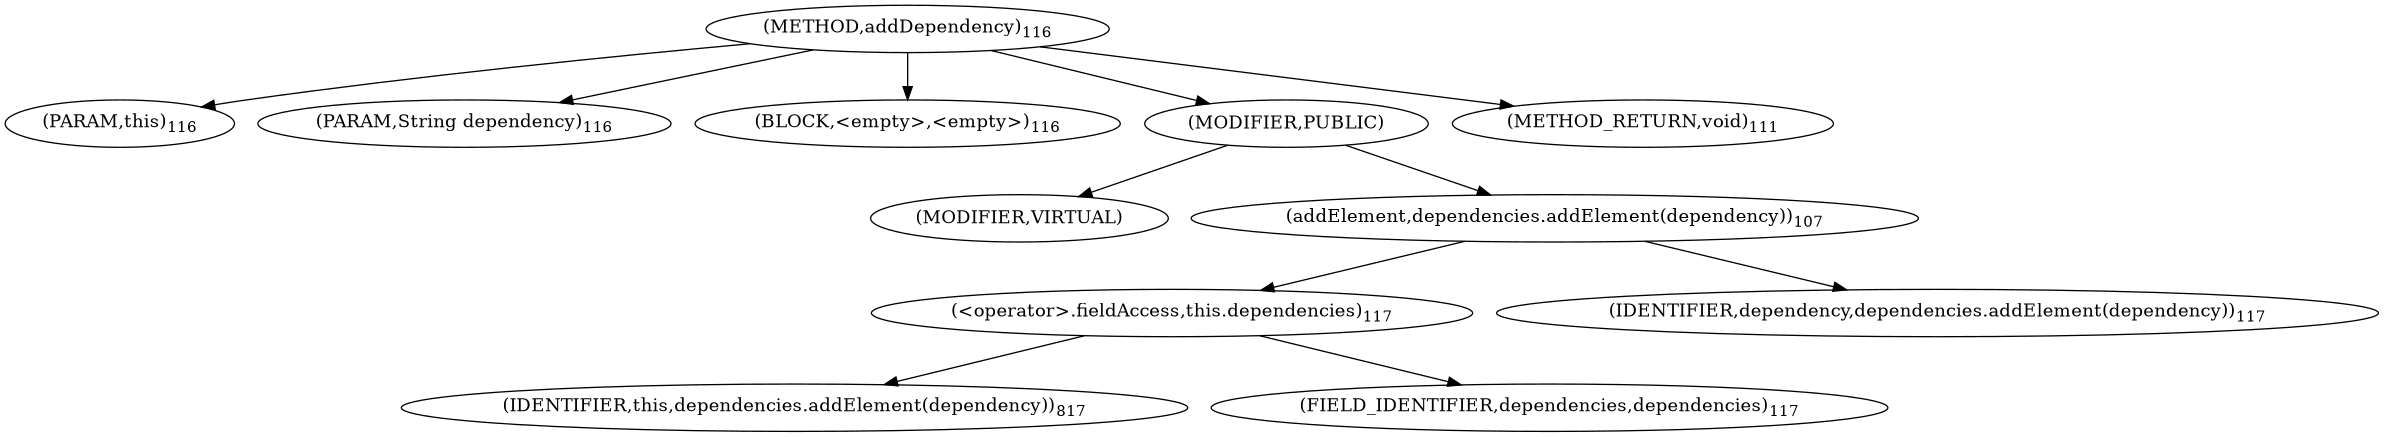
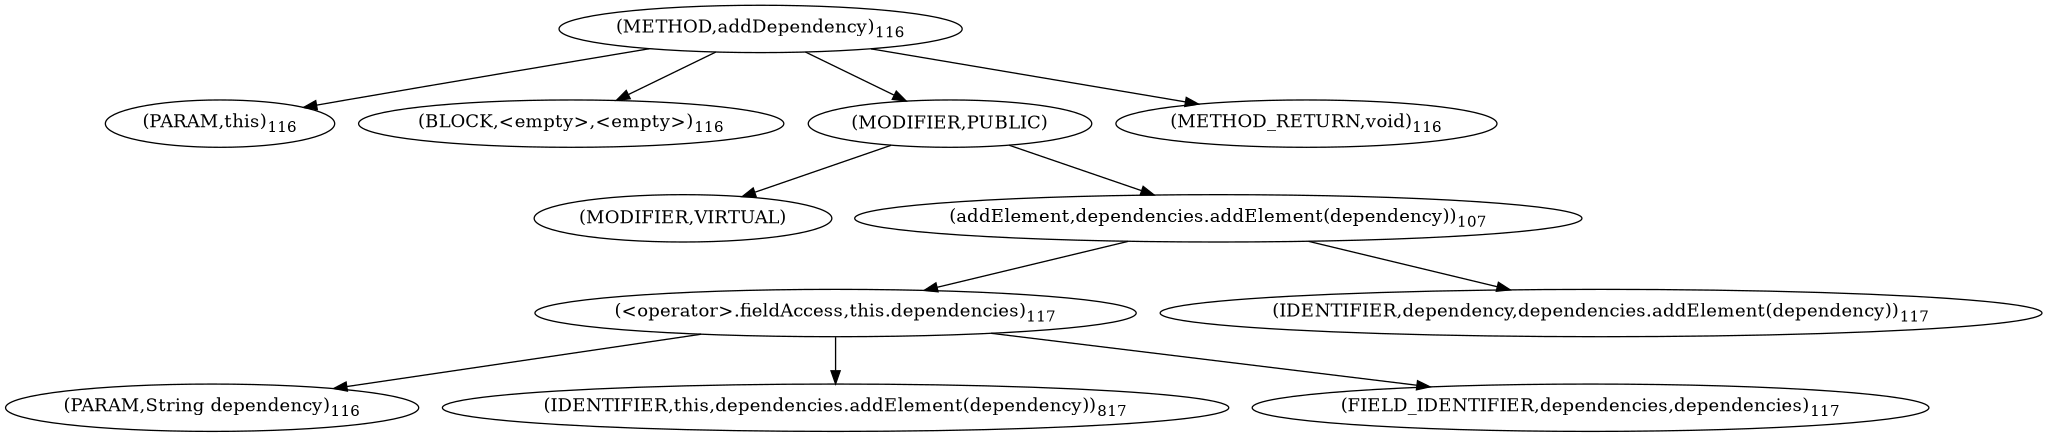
(693, 75) -> (524, 360)
(1764, 122) -> (1427, 122)
